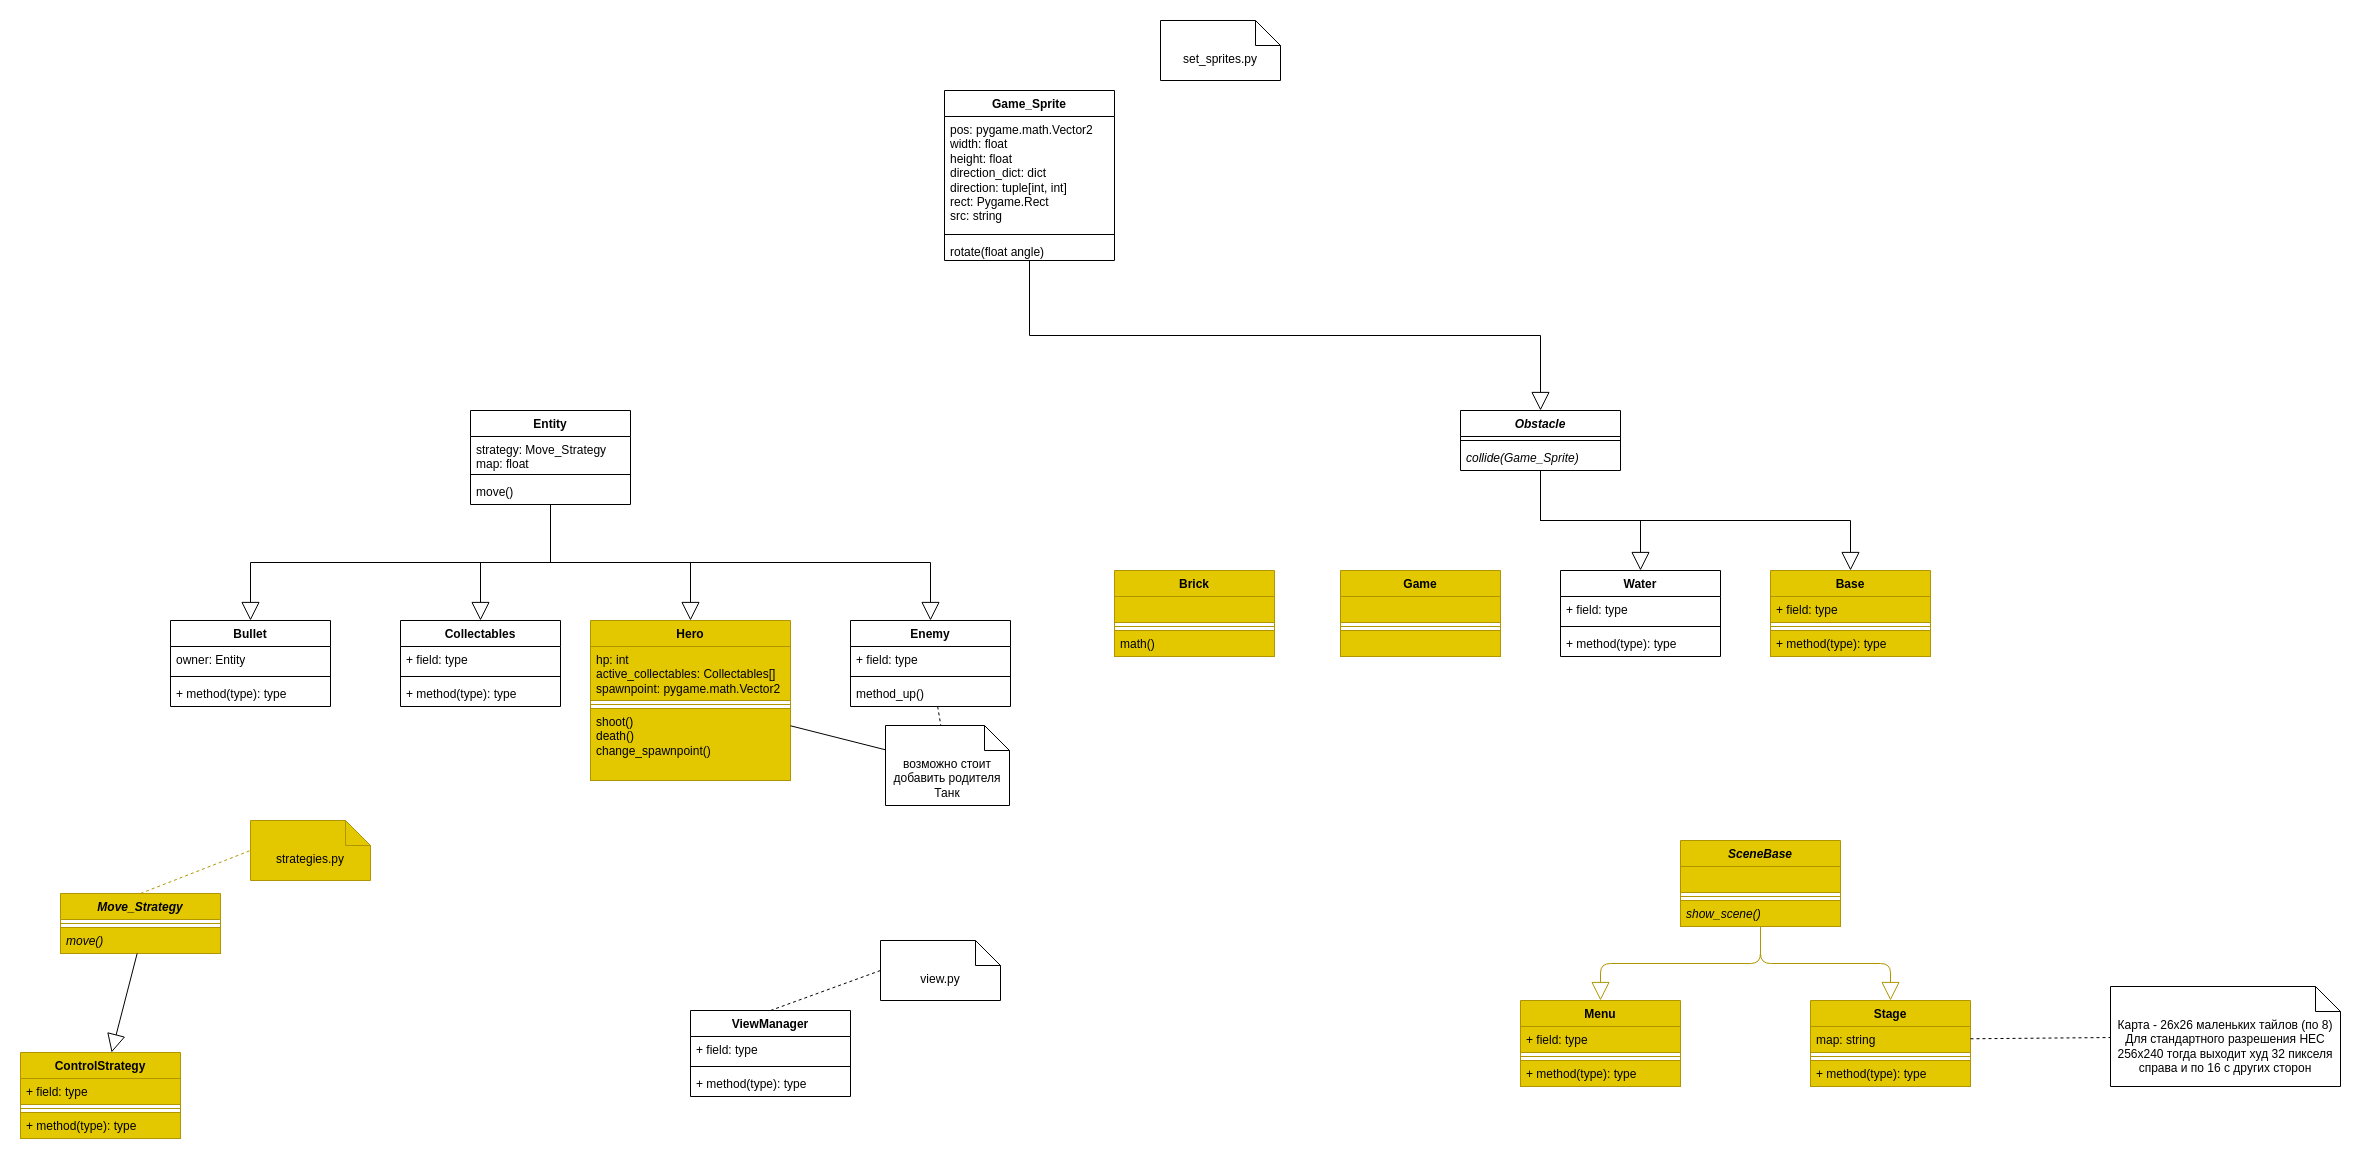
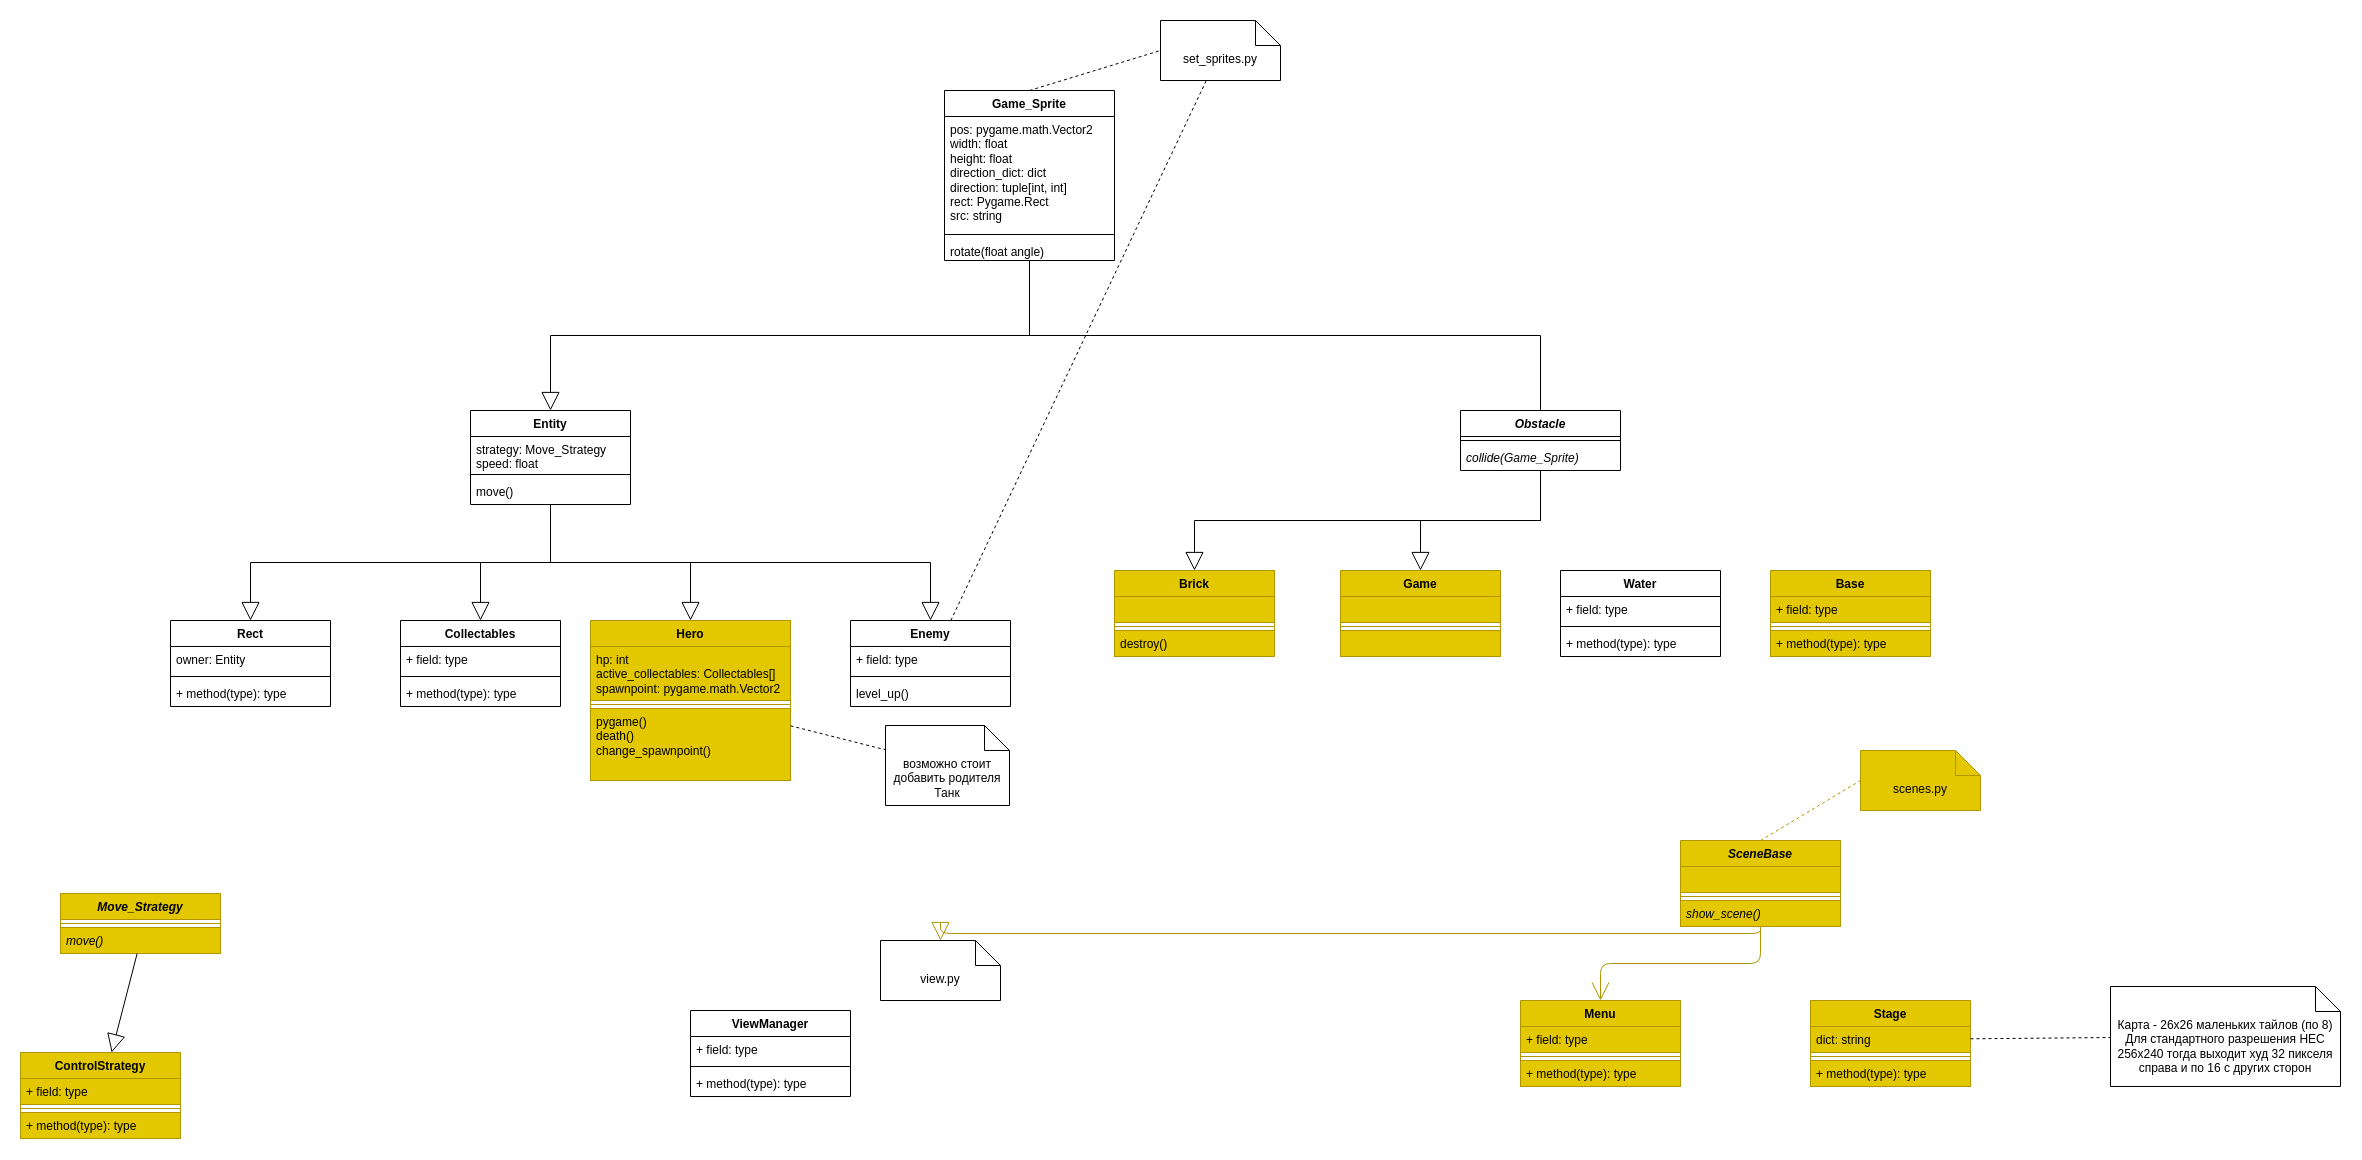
none -> (1094, 71)
none -> (762, 336)
(1541, 391) -> (1541, 399)
(551, 458) -> (551, 458)
none -> (1292, 521)
(1762, 521) -> none
none -> (1421, 537)
(1641, 537) -> none
(251, 635) -> (251, 635)
(1141, 645) -> (1151, 645)
(893, 695) -> (887, 695)
(939, 717) -> (1078, 351)
(659, 737) -> (659, 737)
(838, 738) -> (838, 738)
none -> (1921, 781)
none -> (1811, 811)
(311, 851) -> none
(196, 872) -> none
(1832, 964) -> (1346, 934)
(1601, 981) -> (1601, 989)
(825, 991) -> none
(1848, 1040) -> (1850, 1040)
